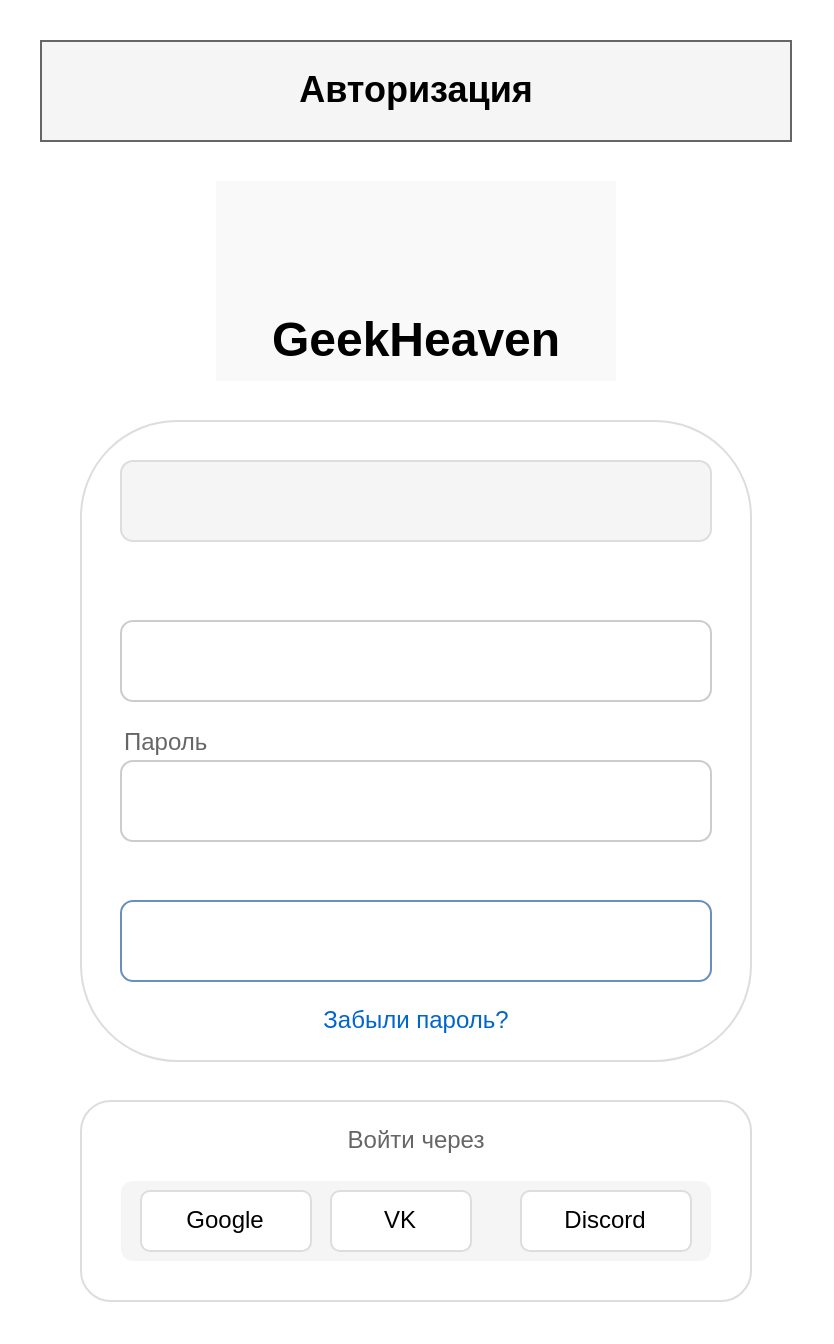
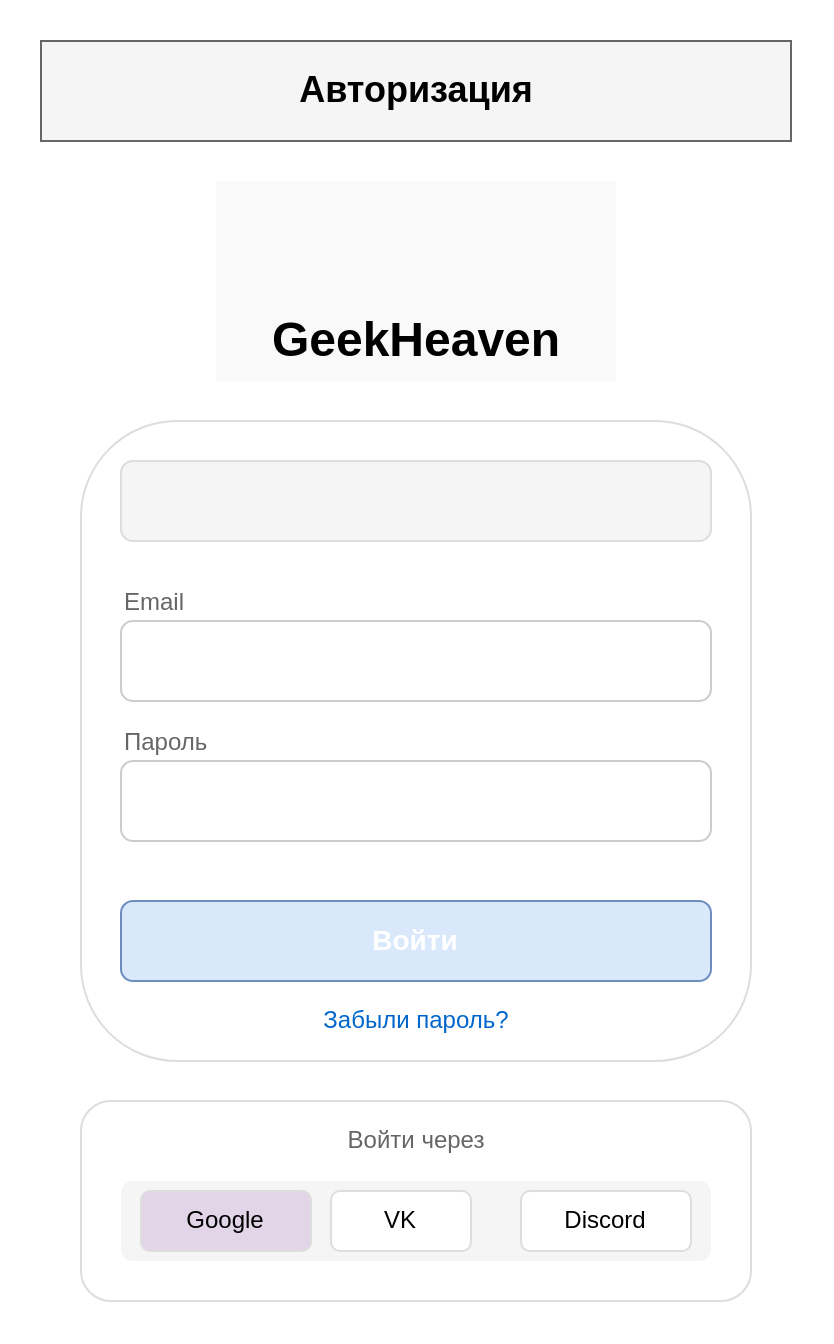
none -> (416, 601)
(416, 941) -> (416, 941)
(226, 1221) -> (226, 1221)
